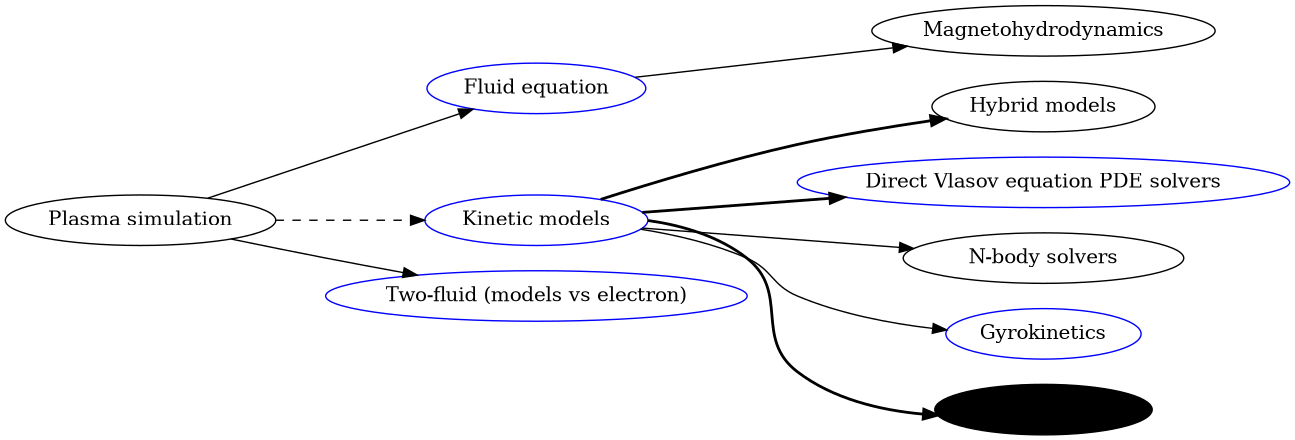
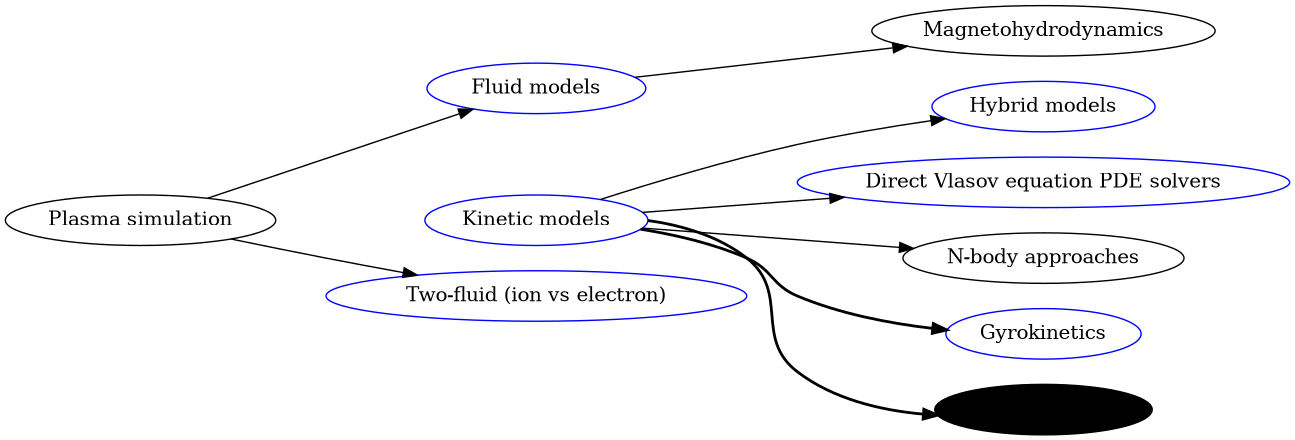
(536, 88) -> (536, 88)
(1043, 107) -> (1043, 107)
(764, 152) -> (764, 152)
(736, 205) -> (736, 205)
(343, 220) -> none
(1043, 258) -> (1043, 258)
(782, 287) -> (782, 287)
(536, 296) -> (536, 296)
